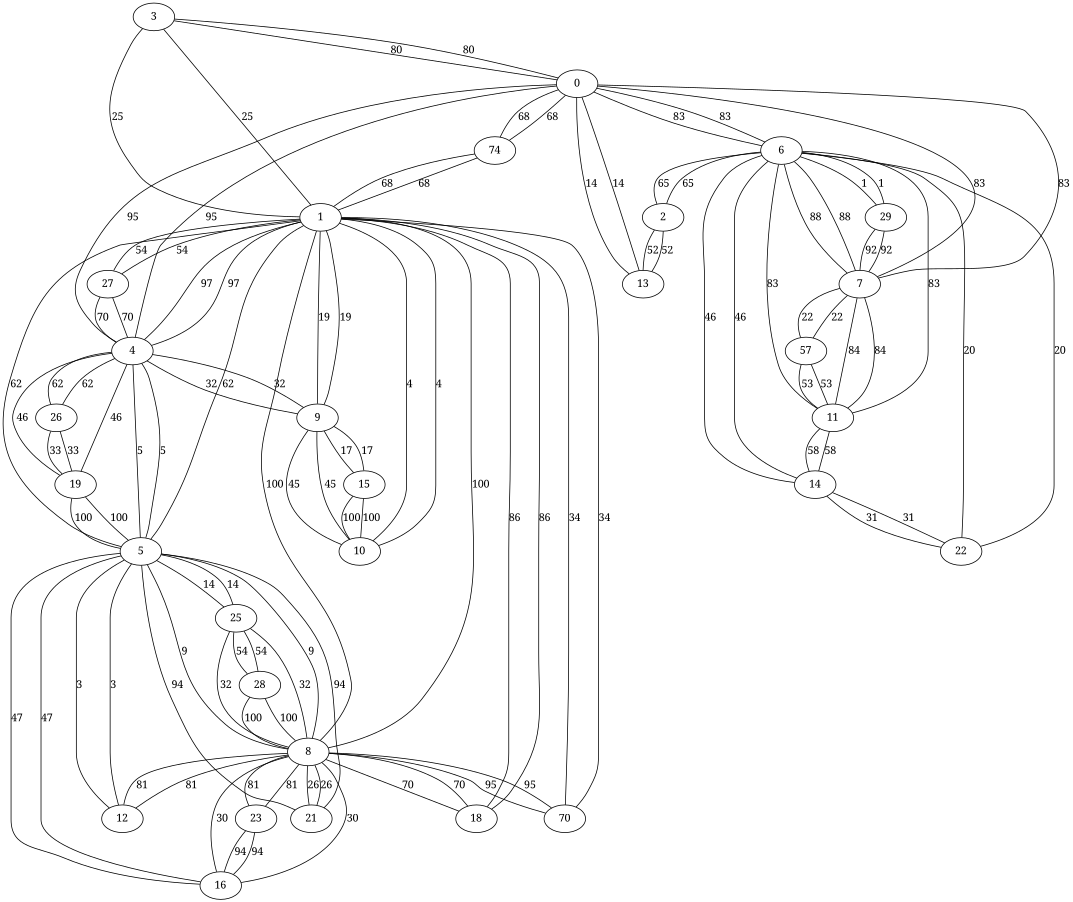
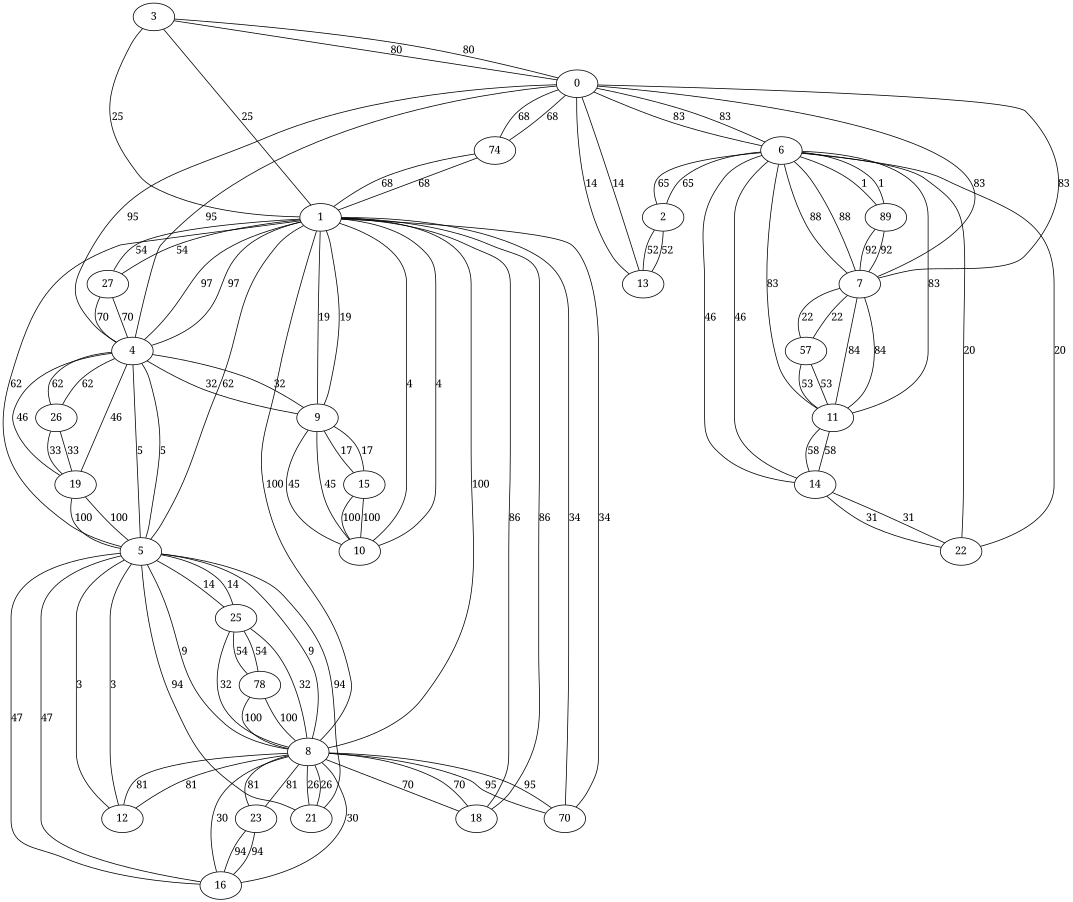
(886, 217) -> (886, 217)
(260, 685) -> (260, 685)
